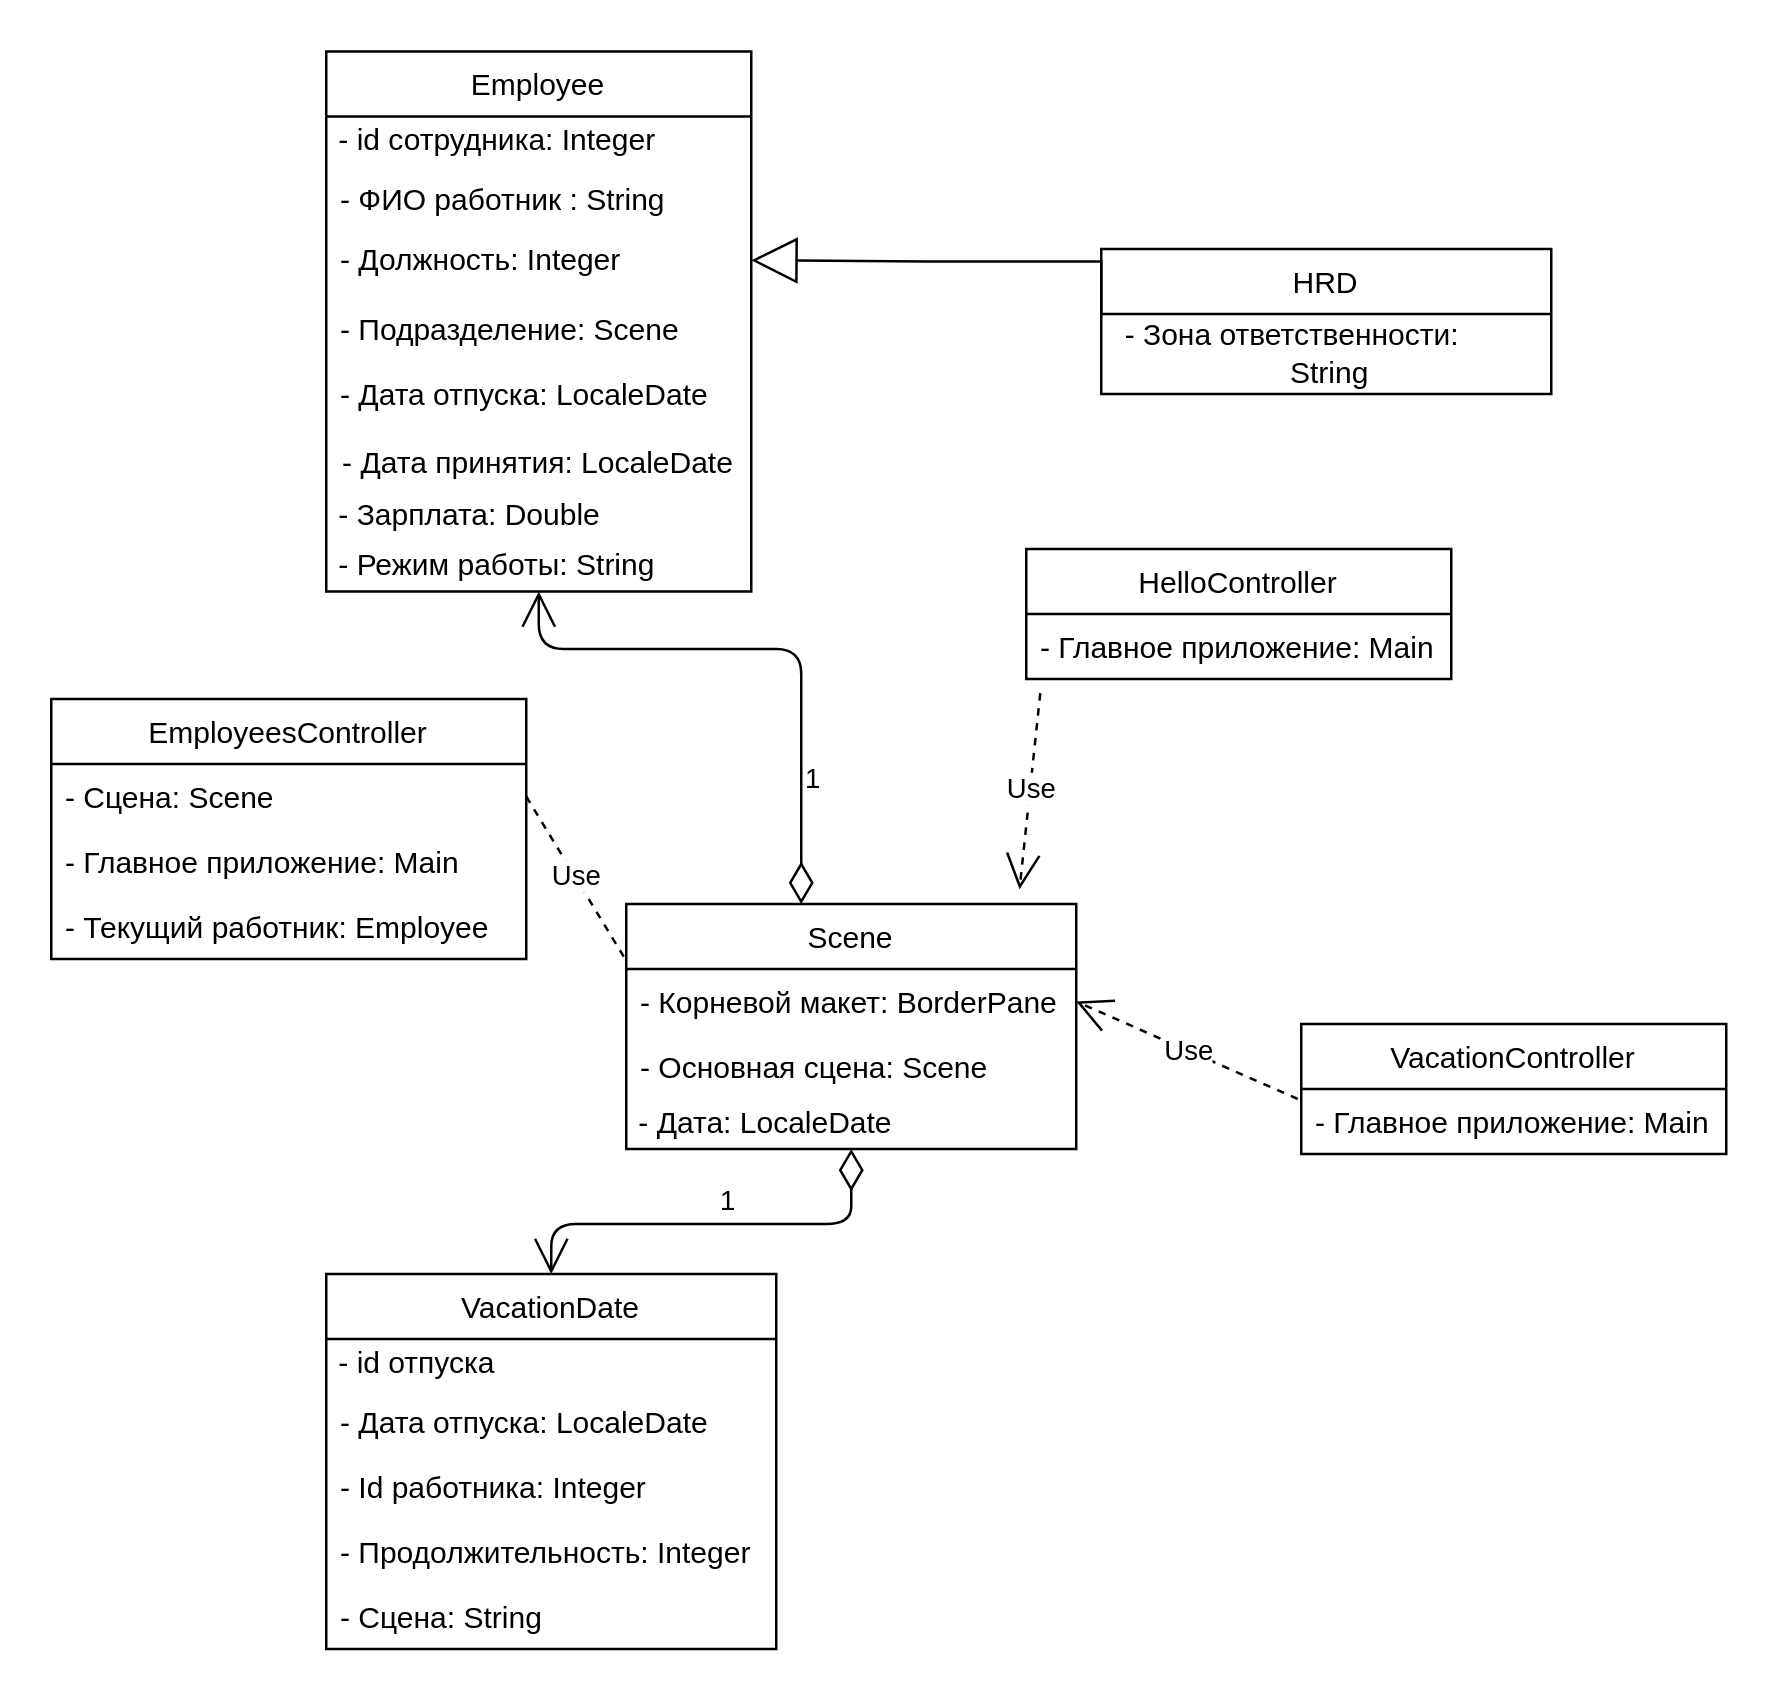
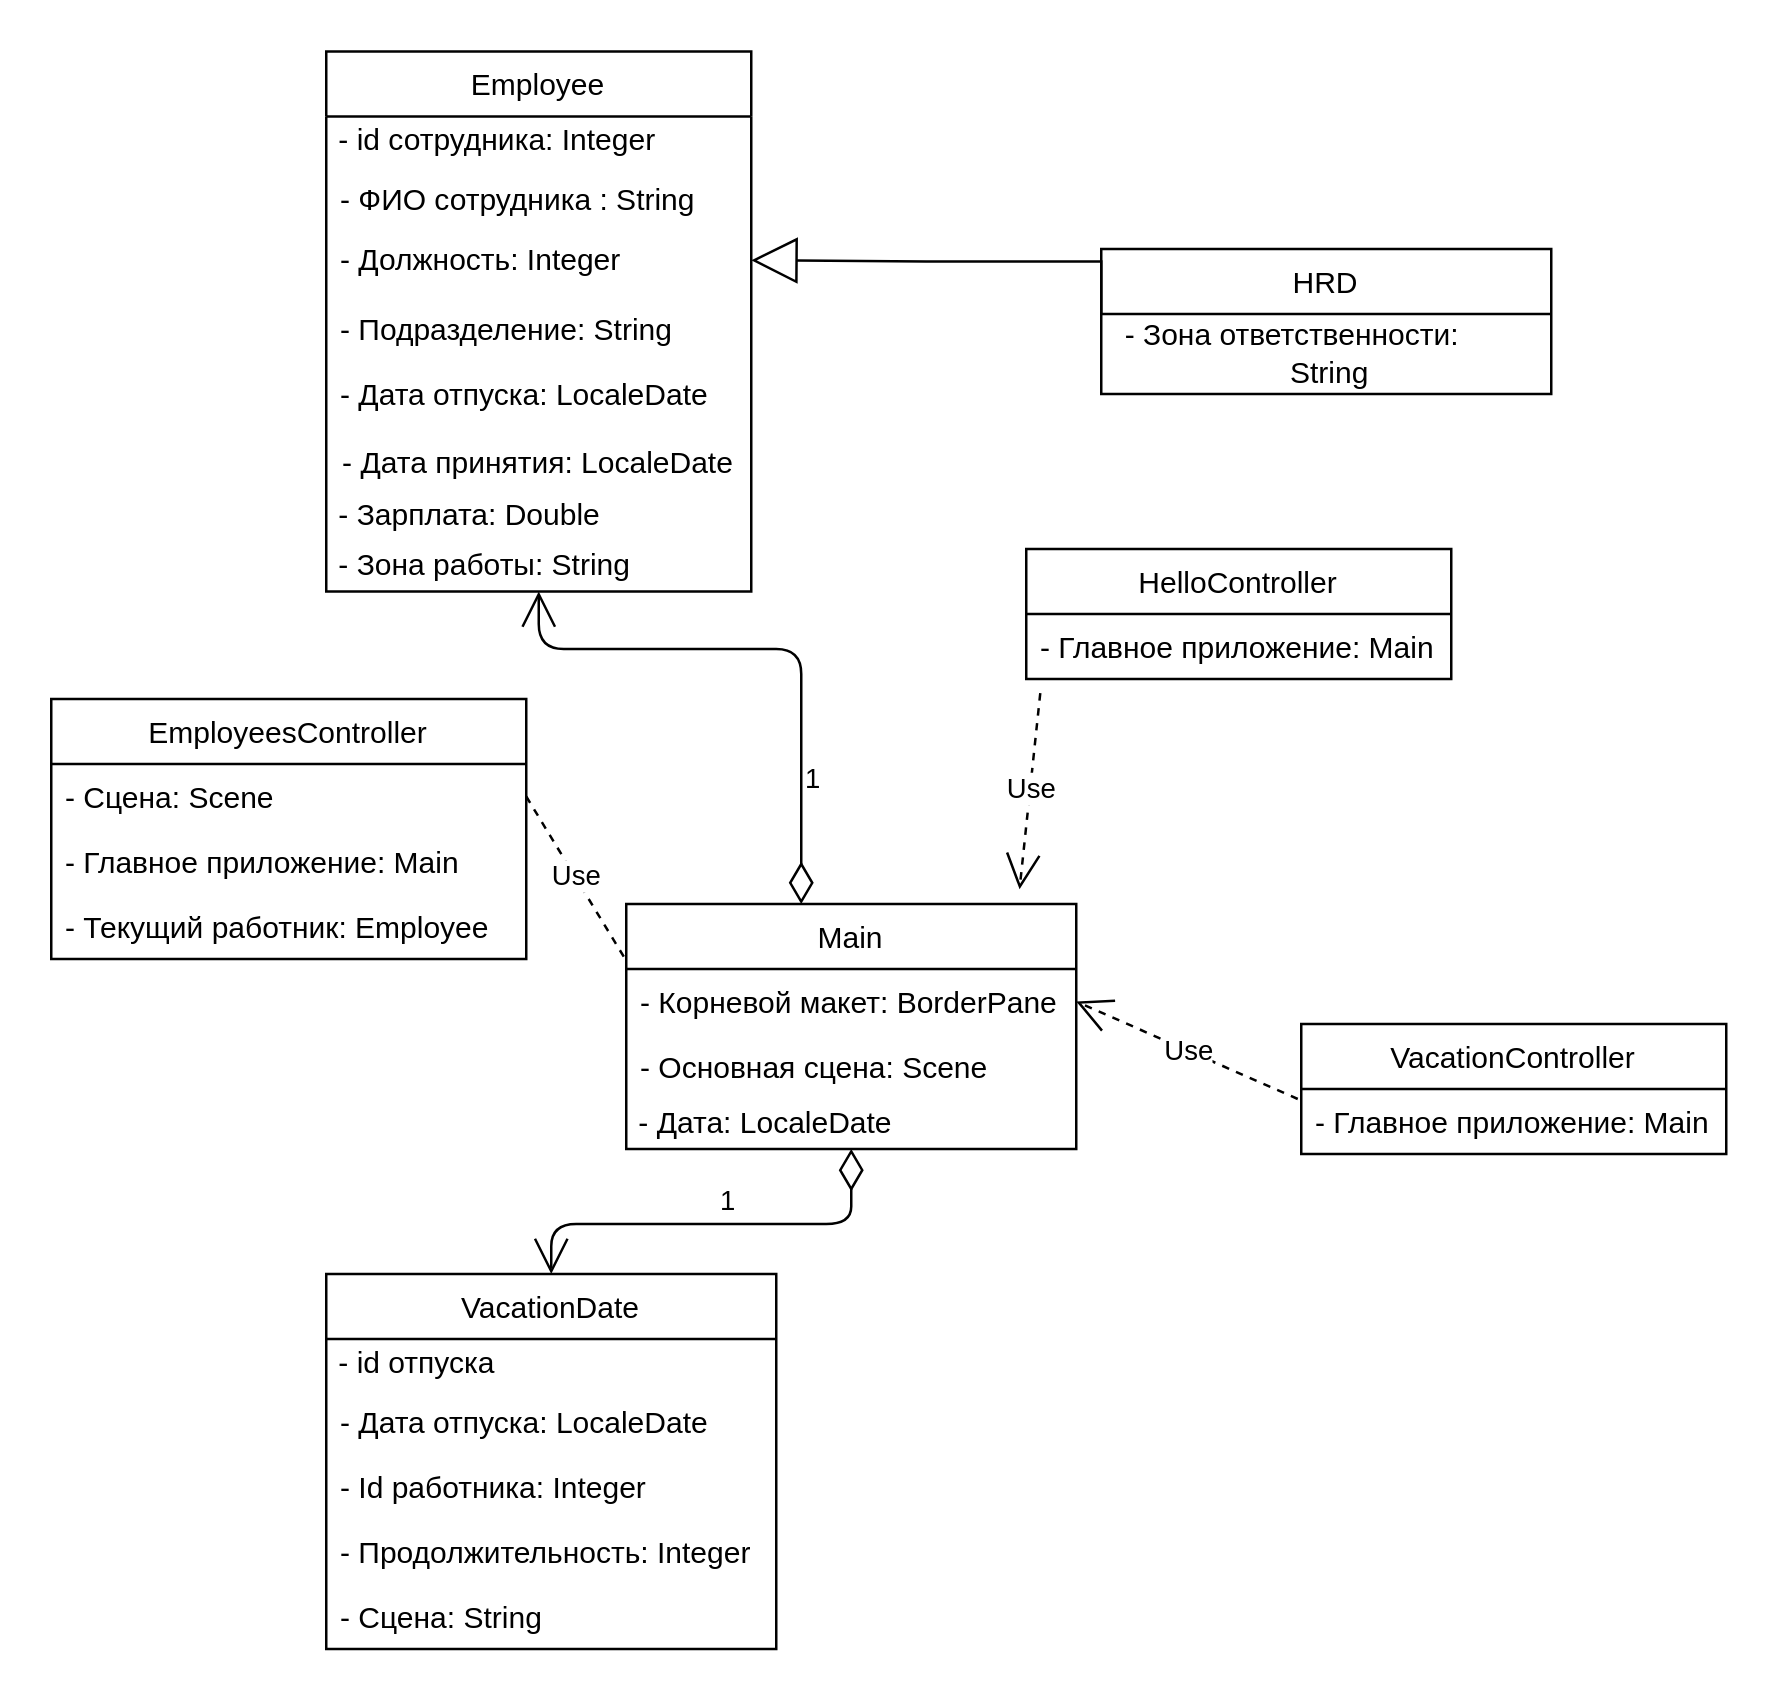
(510, 200) -> (527, 200)
(513, 330) -> (518, 330)
(497, 566) -> (488, 566)
(850, 938) -> (850, 938)
